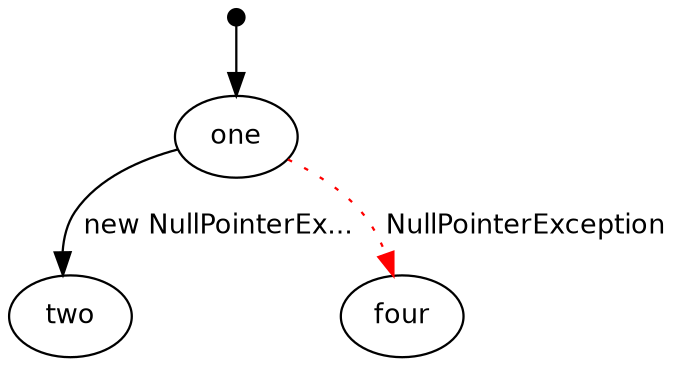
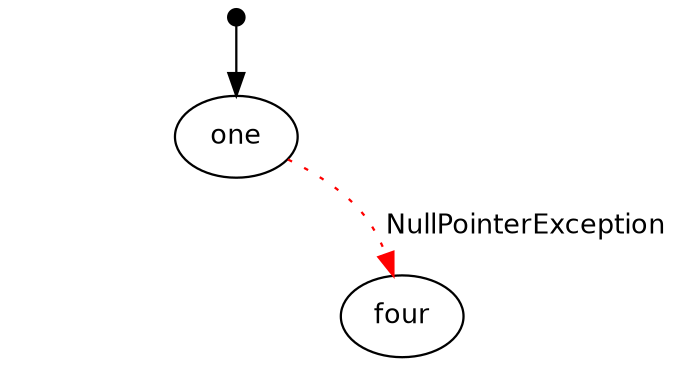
(70, 316) -> none
